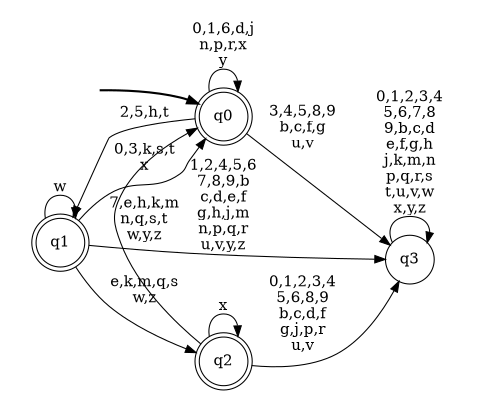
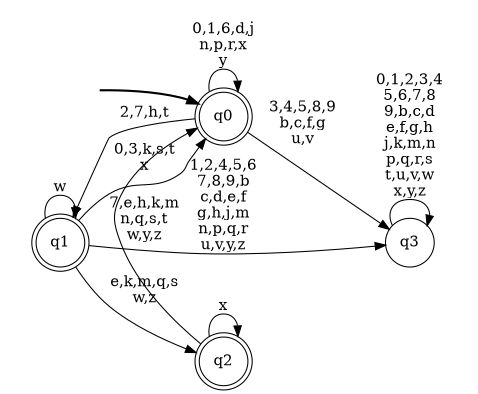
(145, 113) -> (145, 113)
(336, 354) -> none
